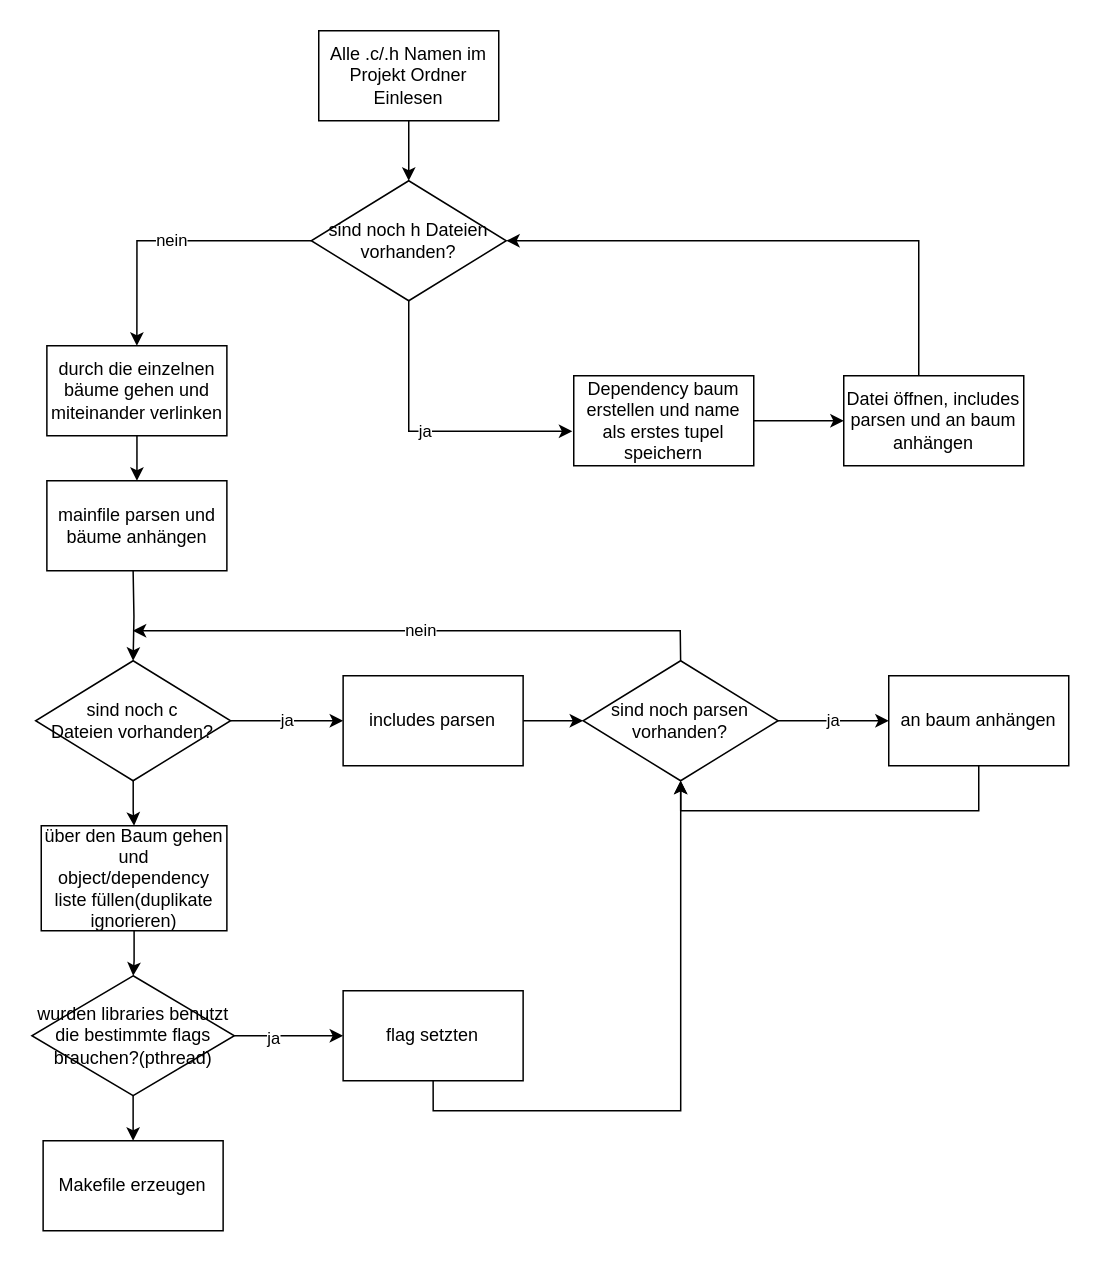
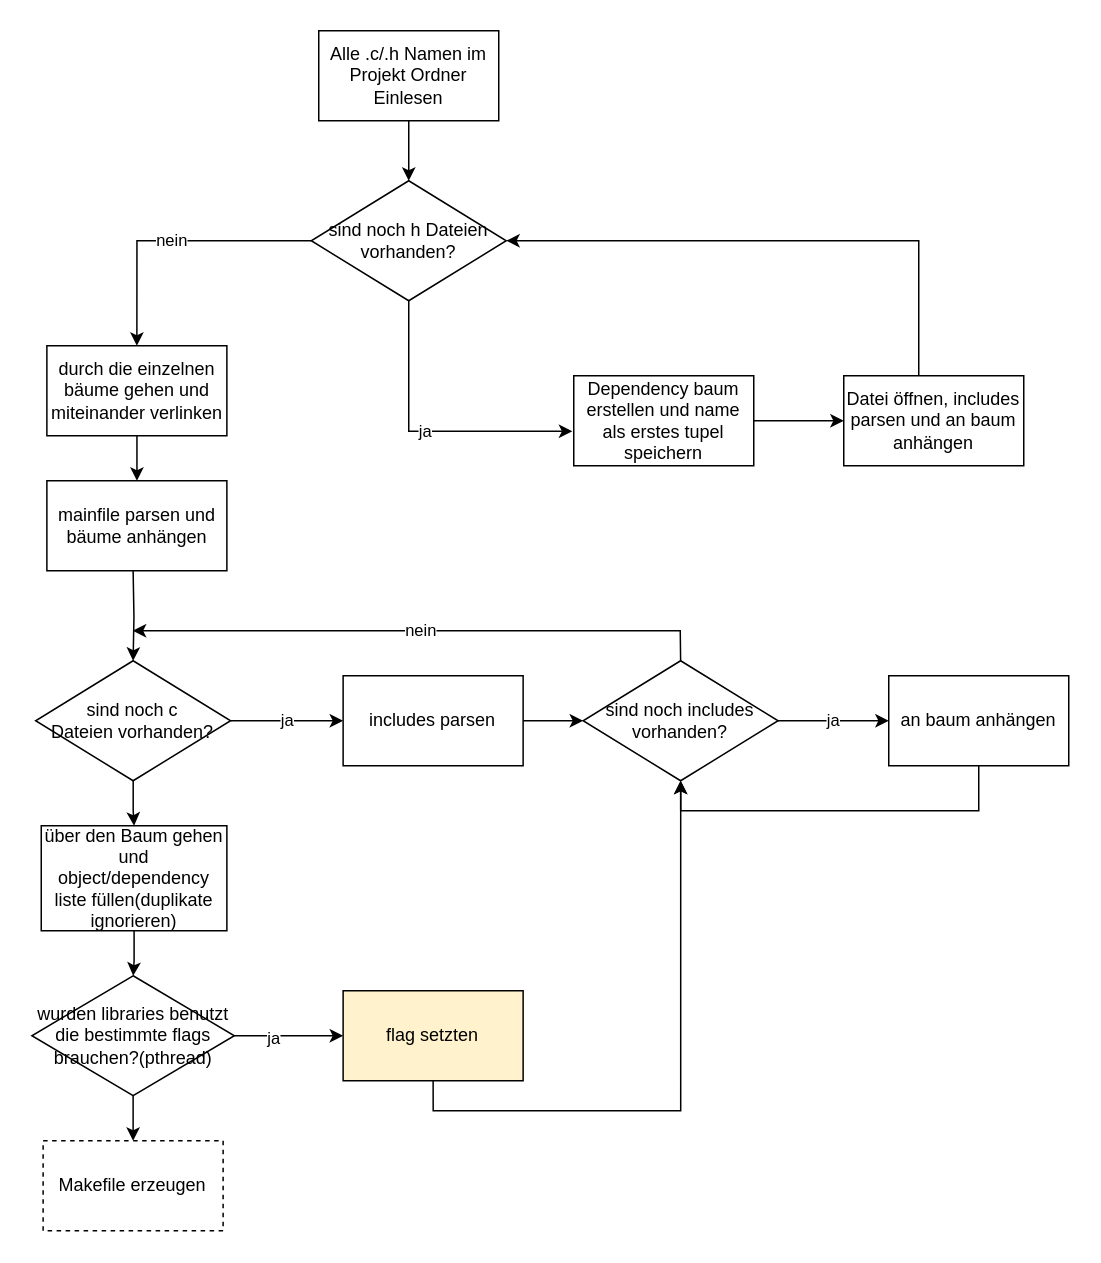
(680, 721) -> (680, 721)
(433, 1036) -> (433, 1036)
(133, 1186) -> (133, 1186)
